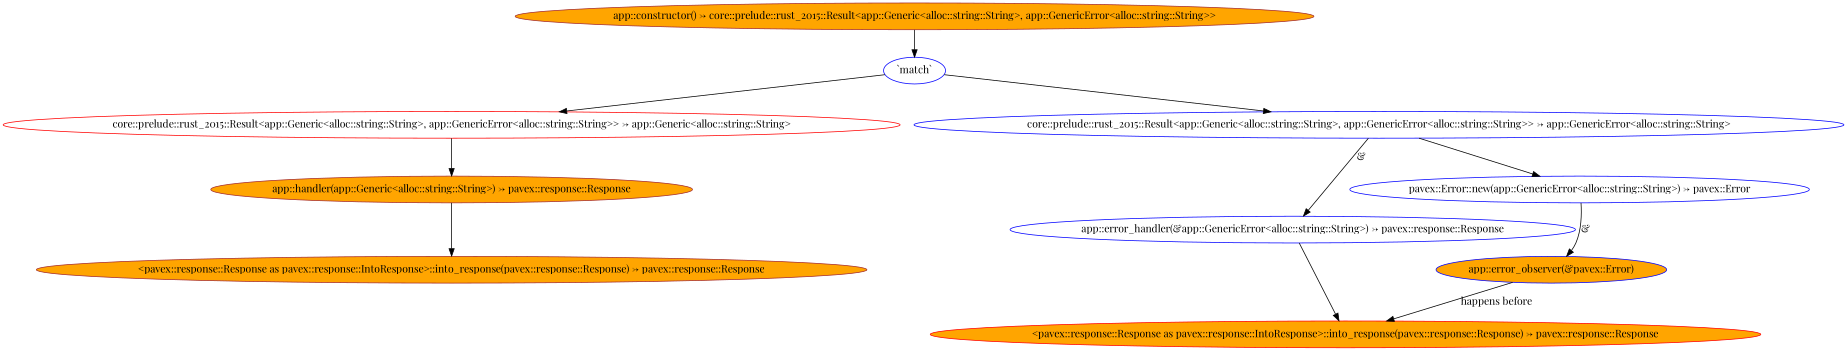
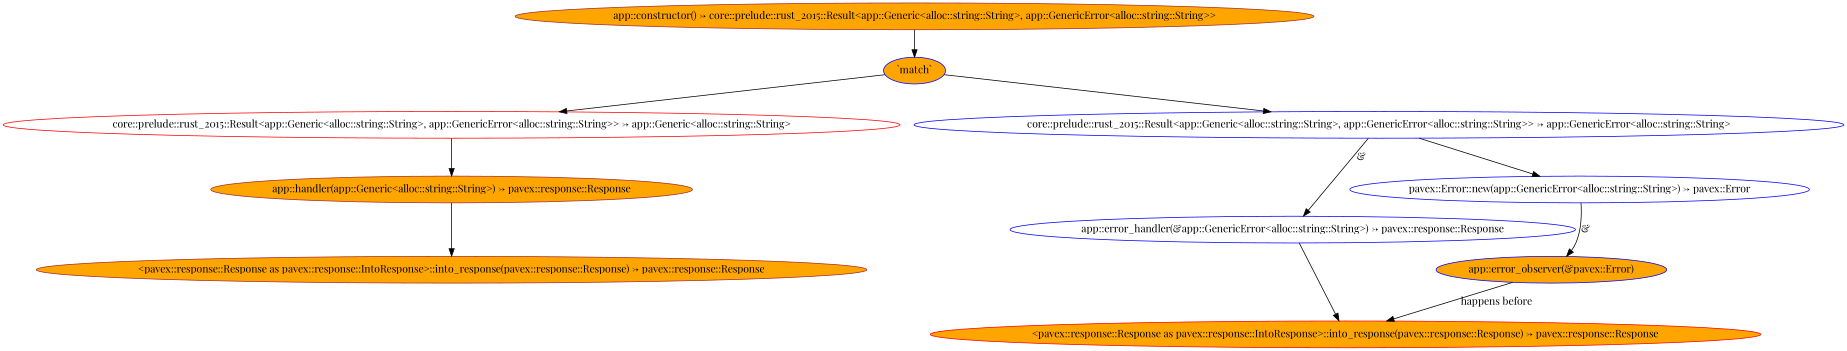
(915, 71) -> (915, 71)
